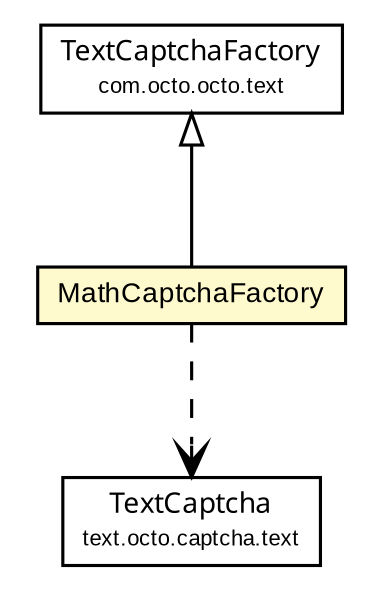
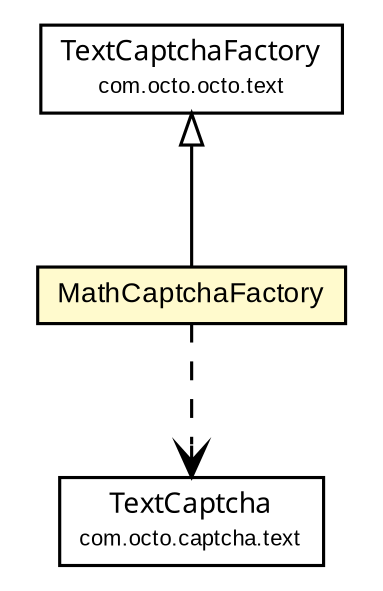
(192, 539) -> (192, 539)
